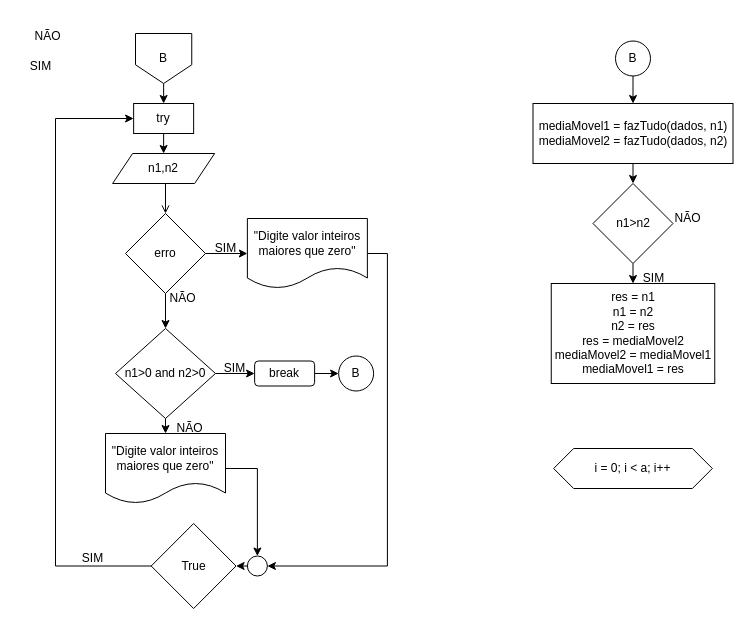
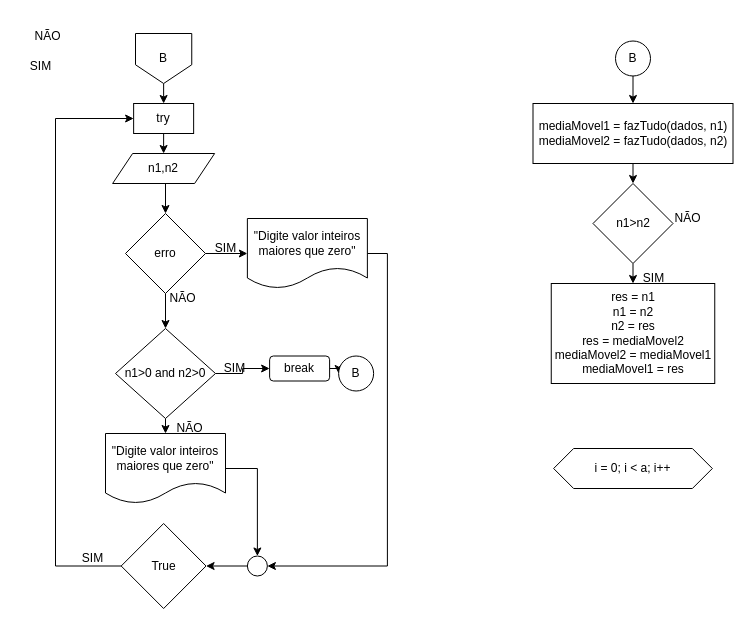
(166, 206) -> (166, 205)
(285, 374) -> (300, 369)
(194, 566) -> (164, 566)
